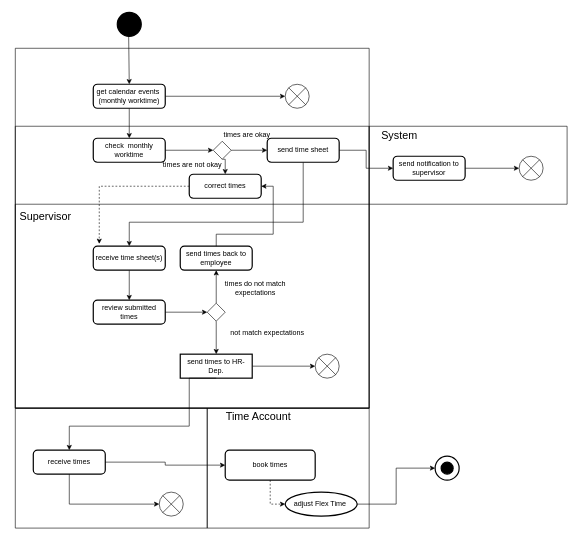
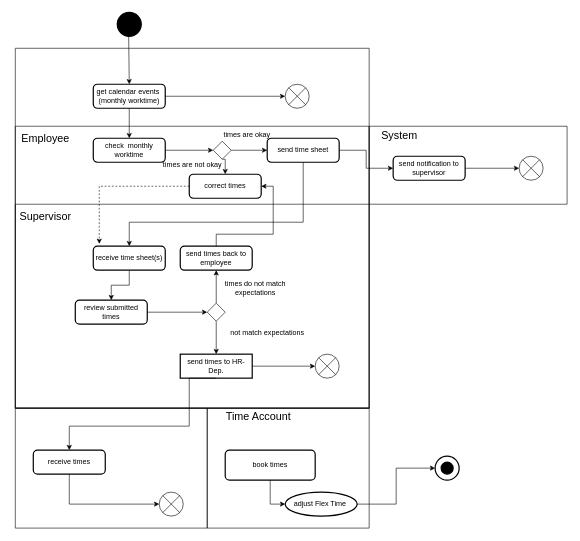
none -> (45, 138)
(129, 312) -> (111, 312)
(165, 463) -> none
(270, 497) -> (270, 497)
